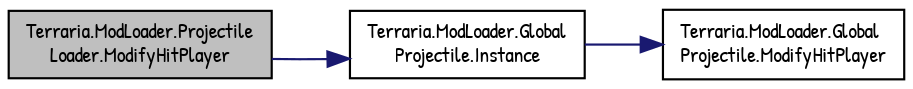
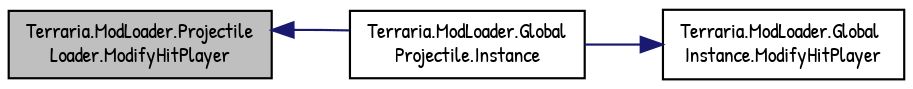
(784, 45) -> (784, 45)
(299, 59) -> (321, 30)
